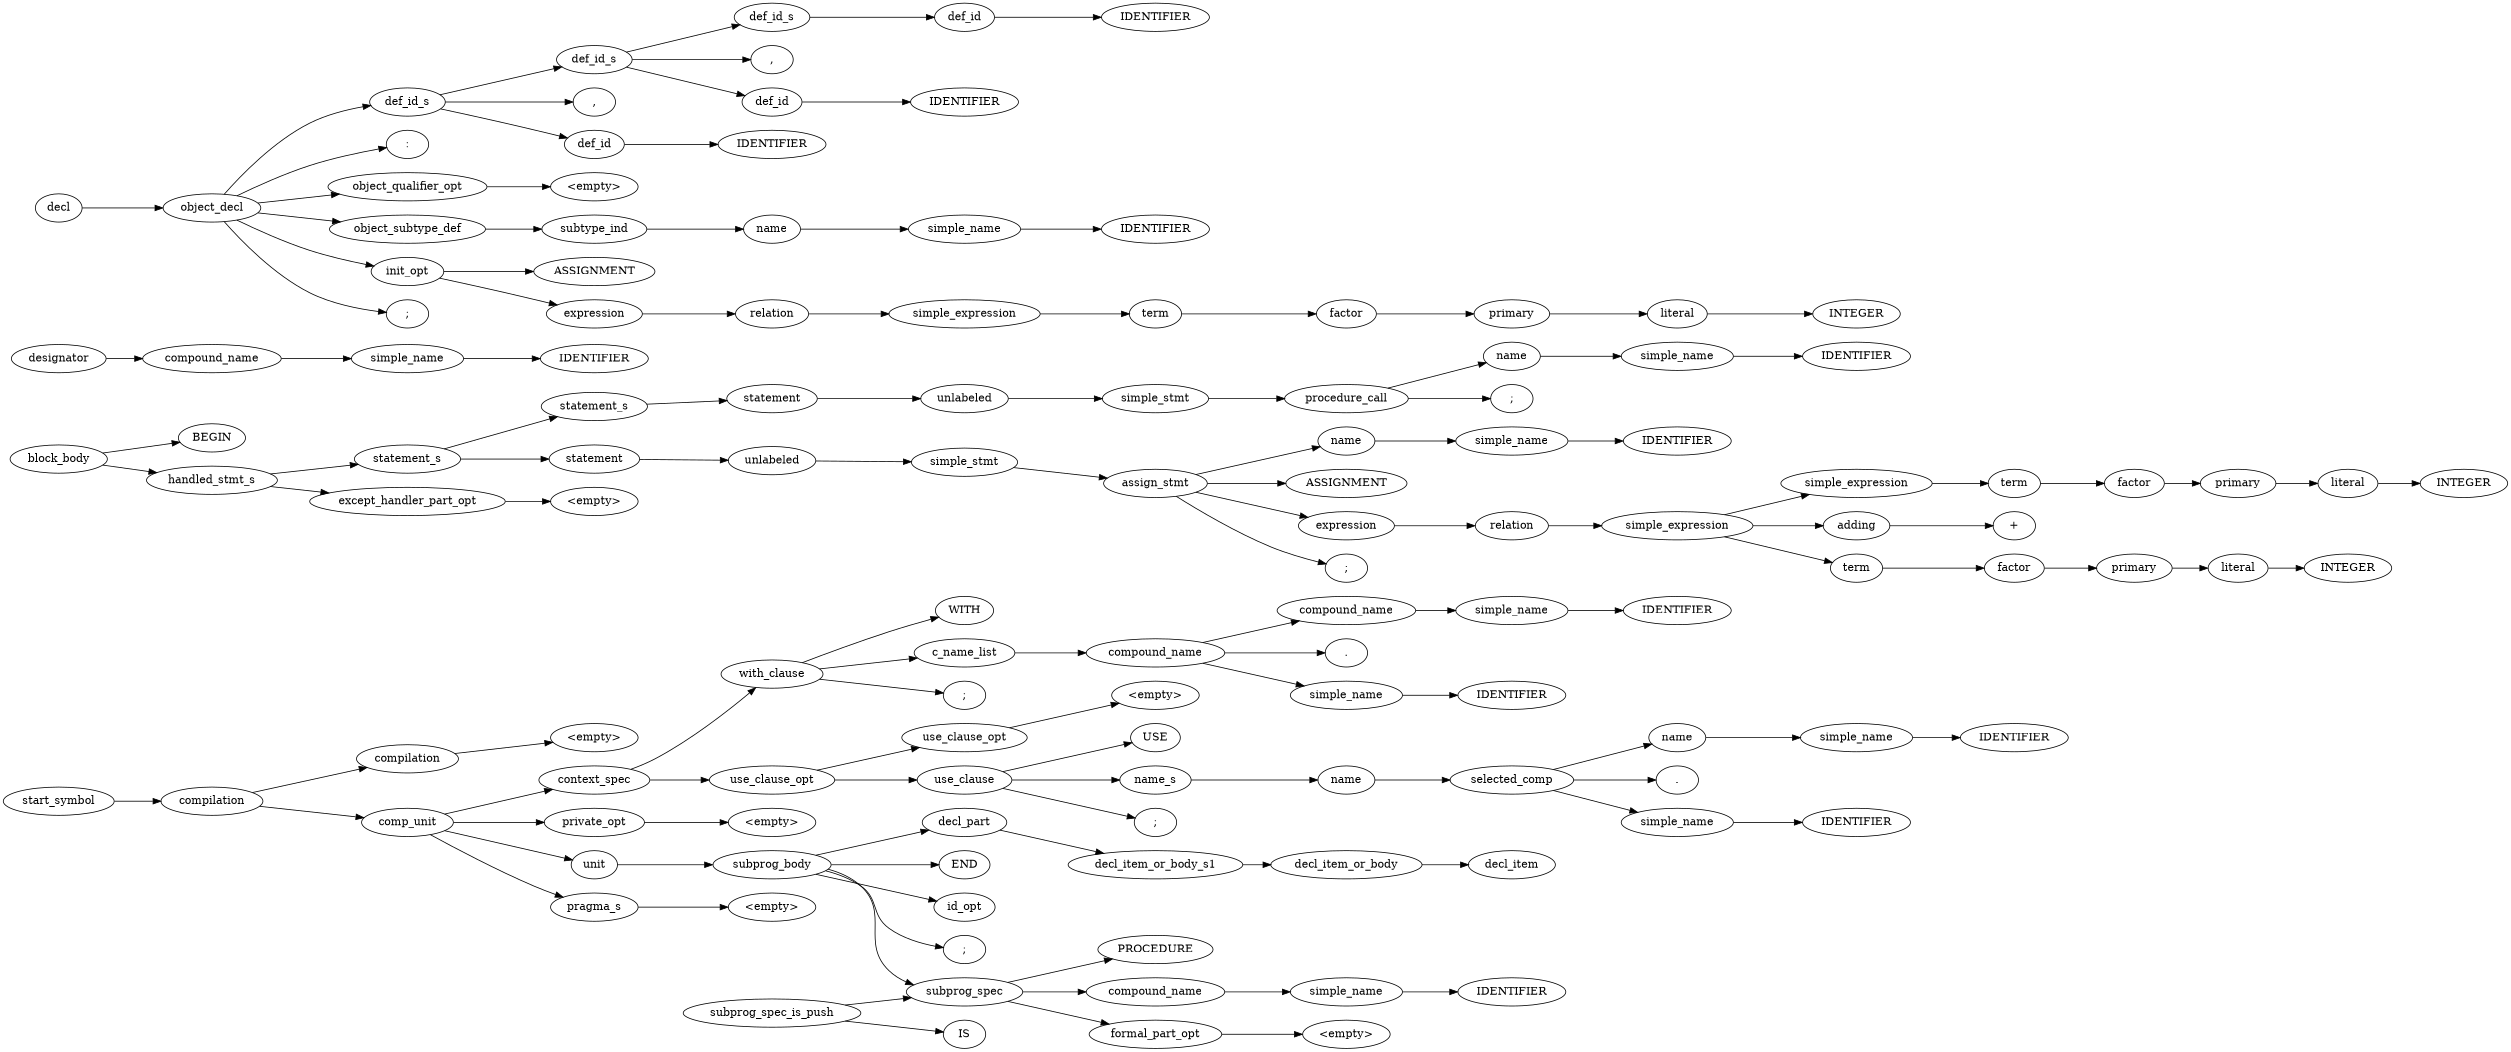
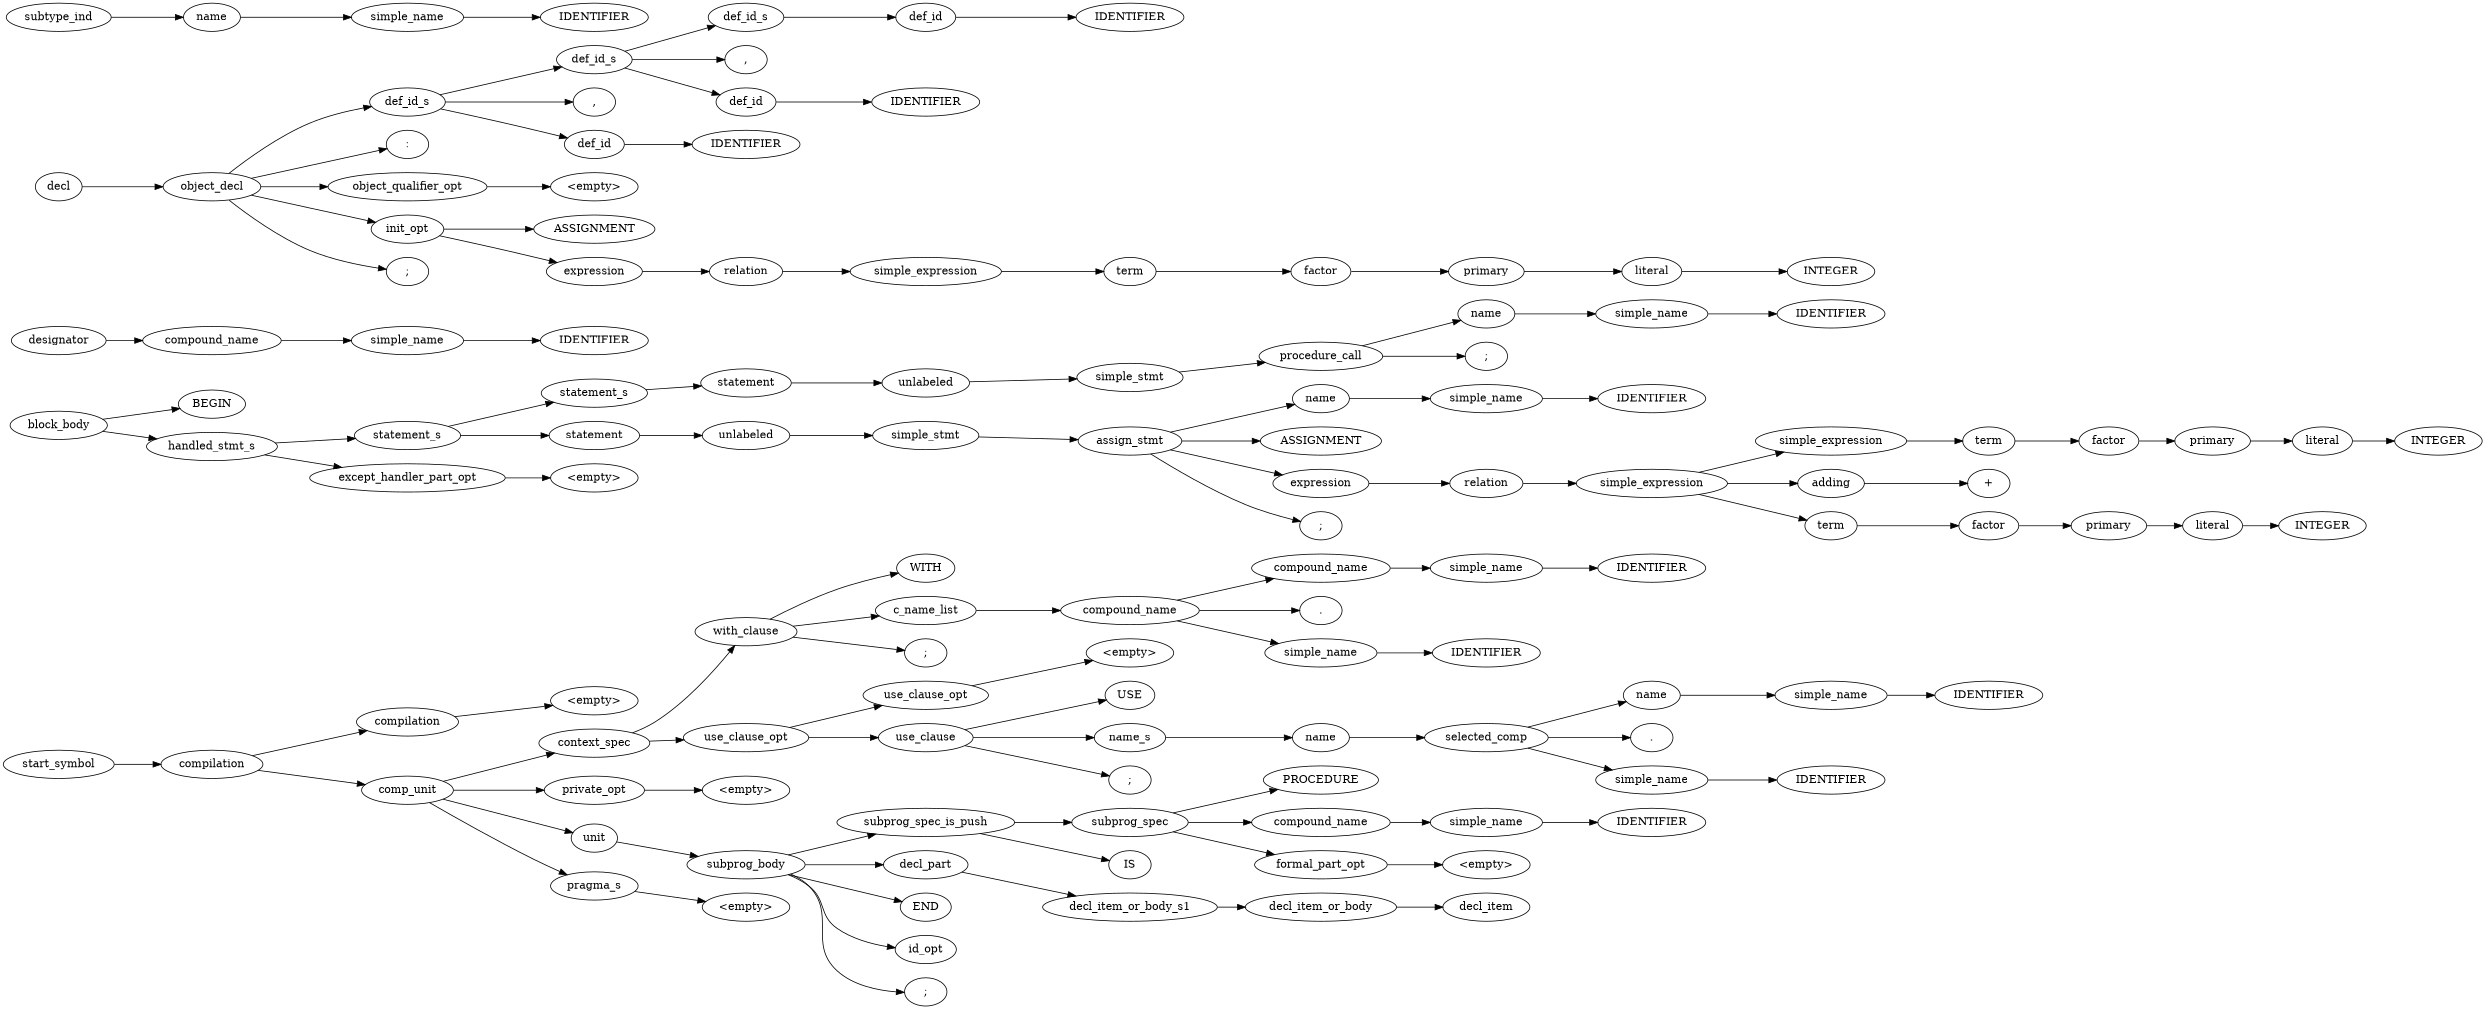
(407, 229) -> none
(875, 920) -> (828, 845)
